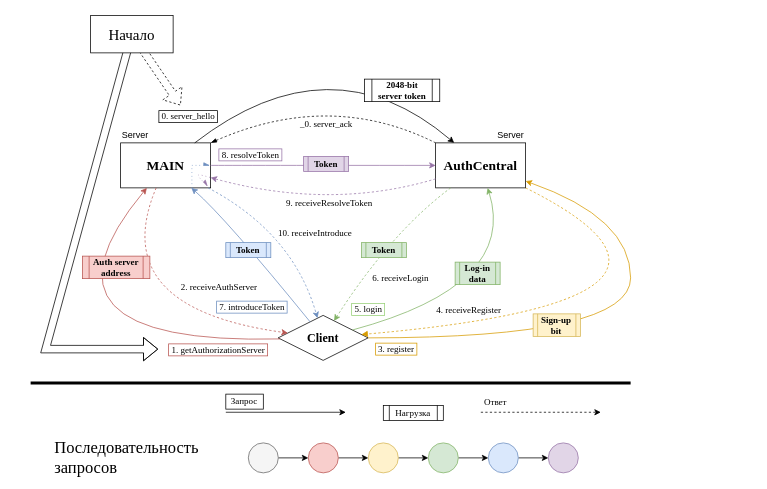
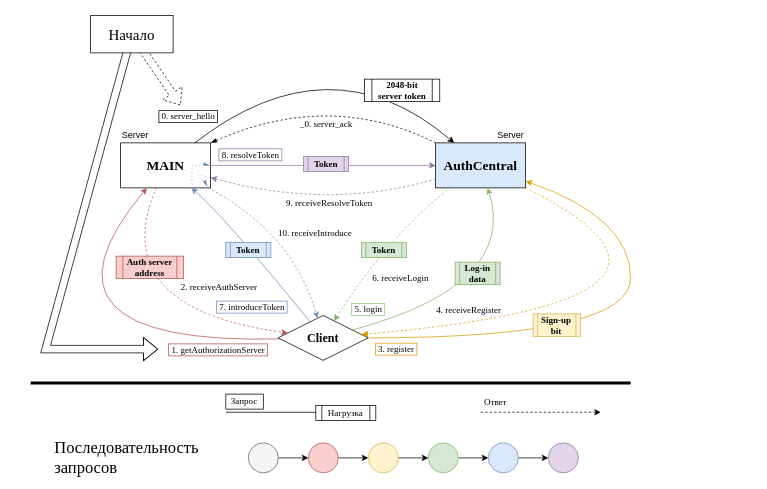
(480, 165) -> (480, 165)
(116, 267) -> (150, 267)
(413, 413) -> (346, 413)
